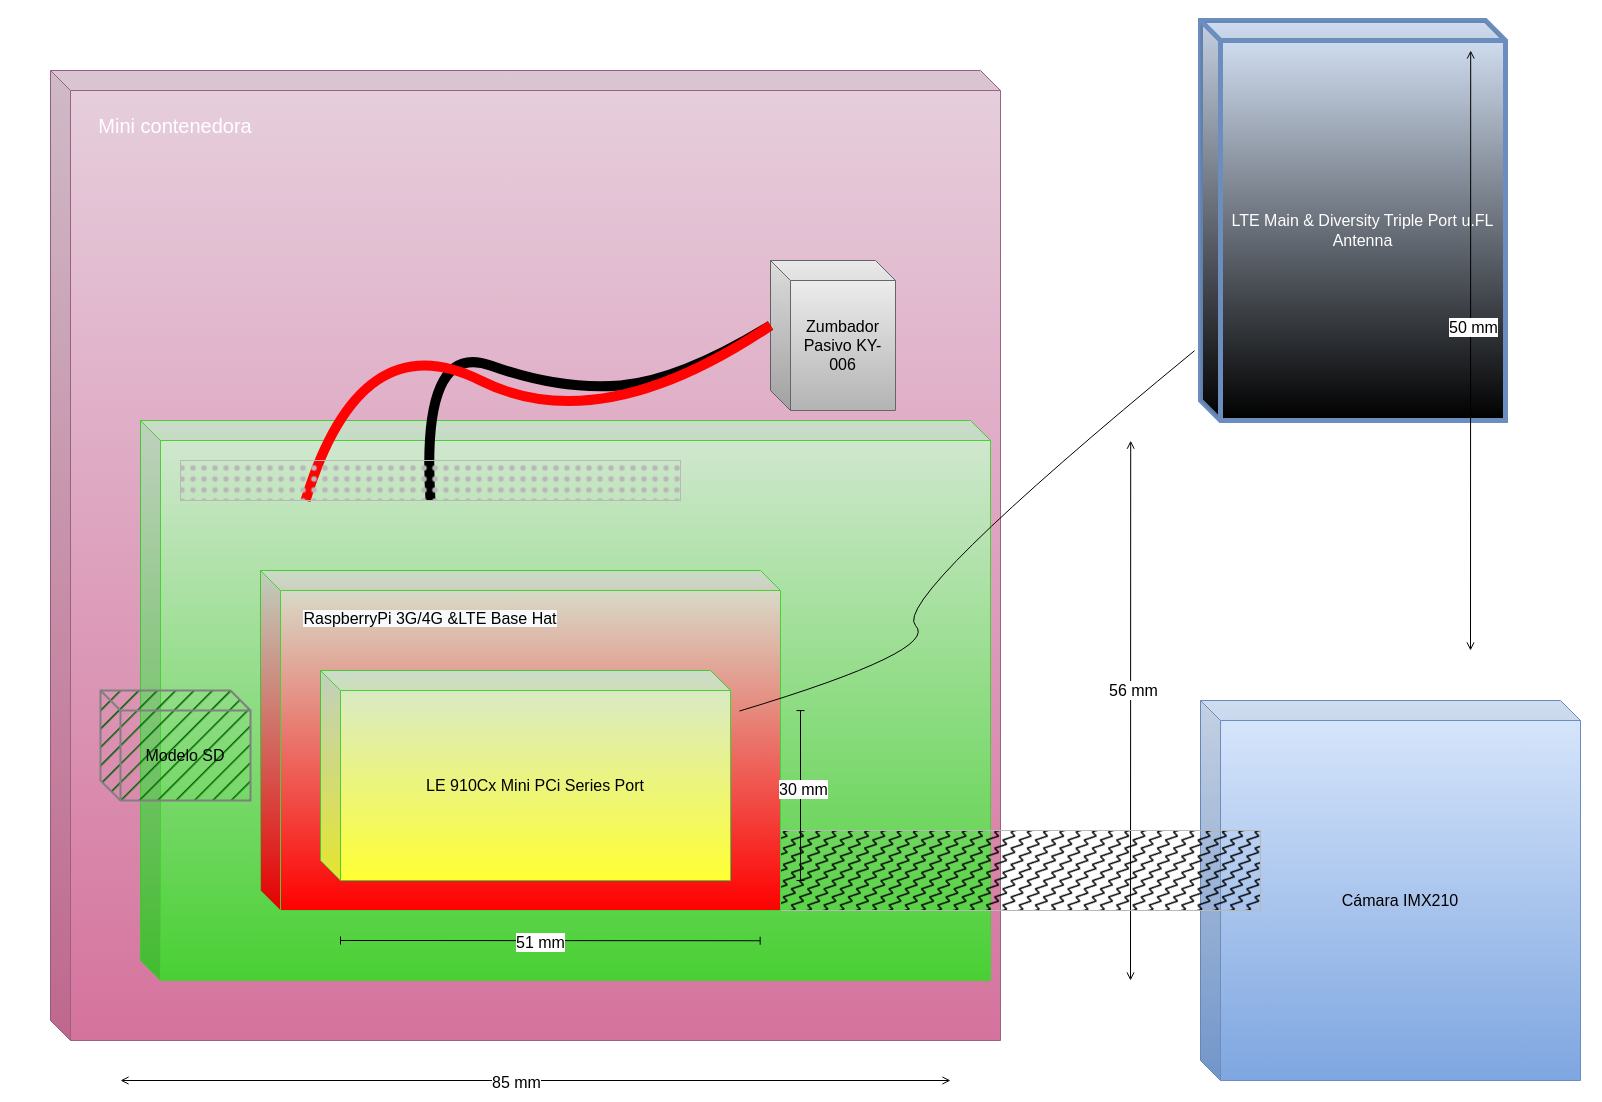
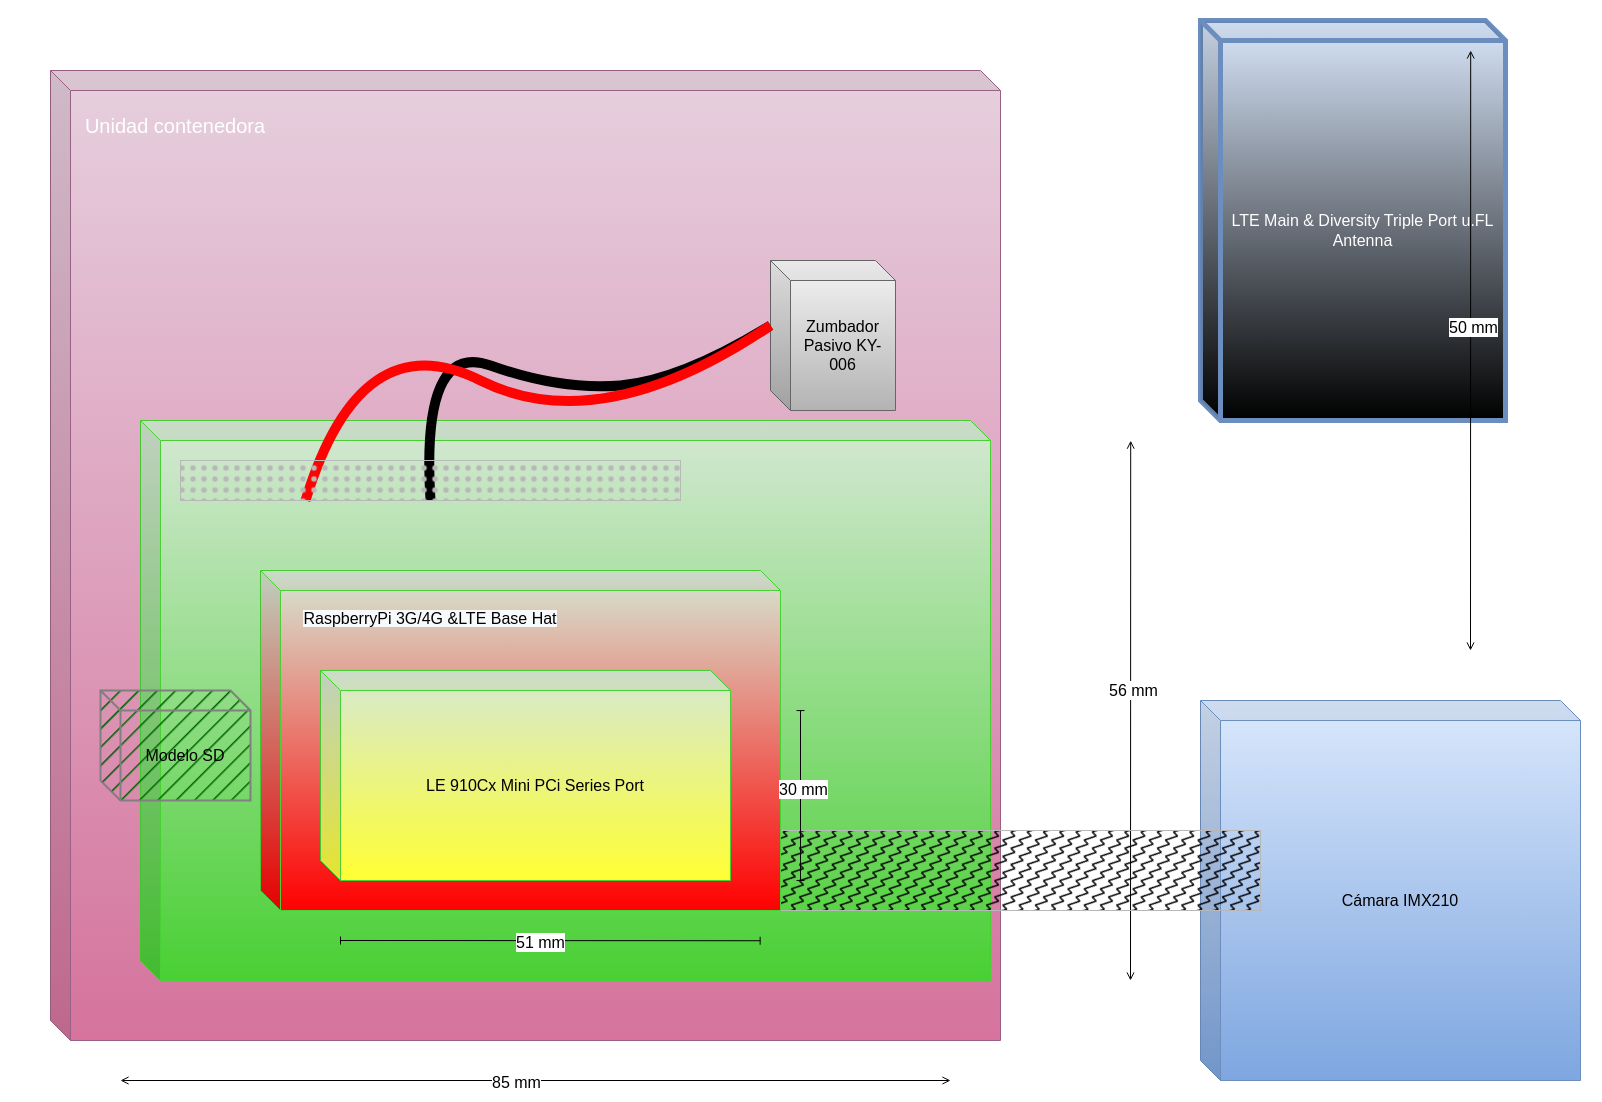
(176, 126) -> (176, 126)
(969, 549) -> none
